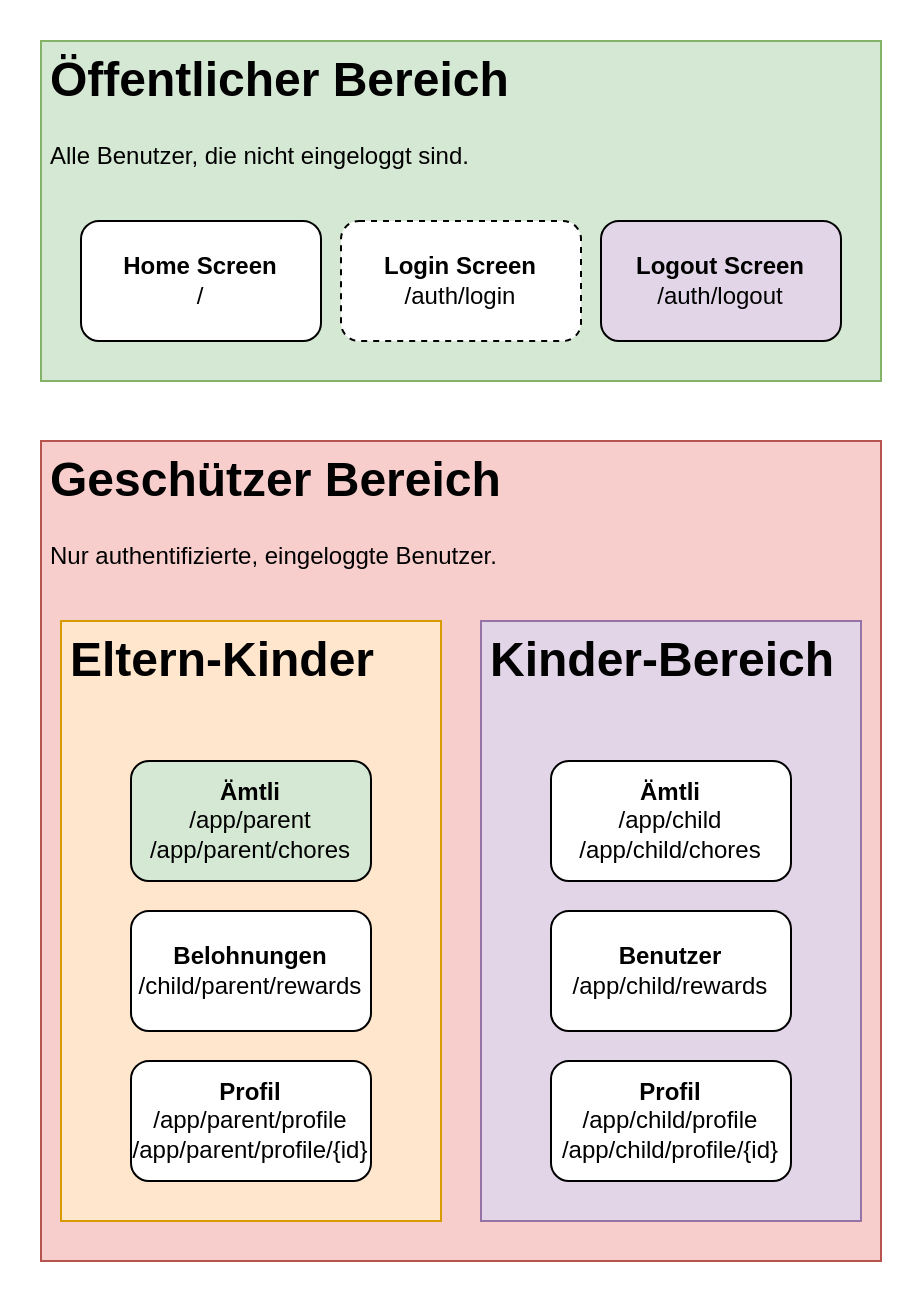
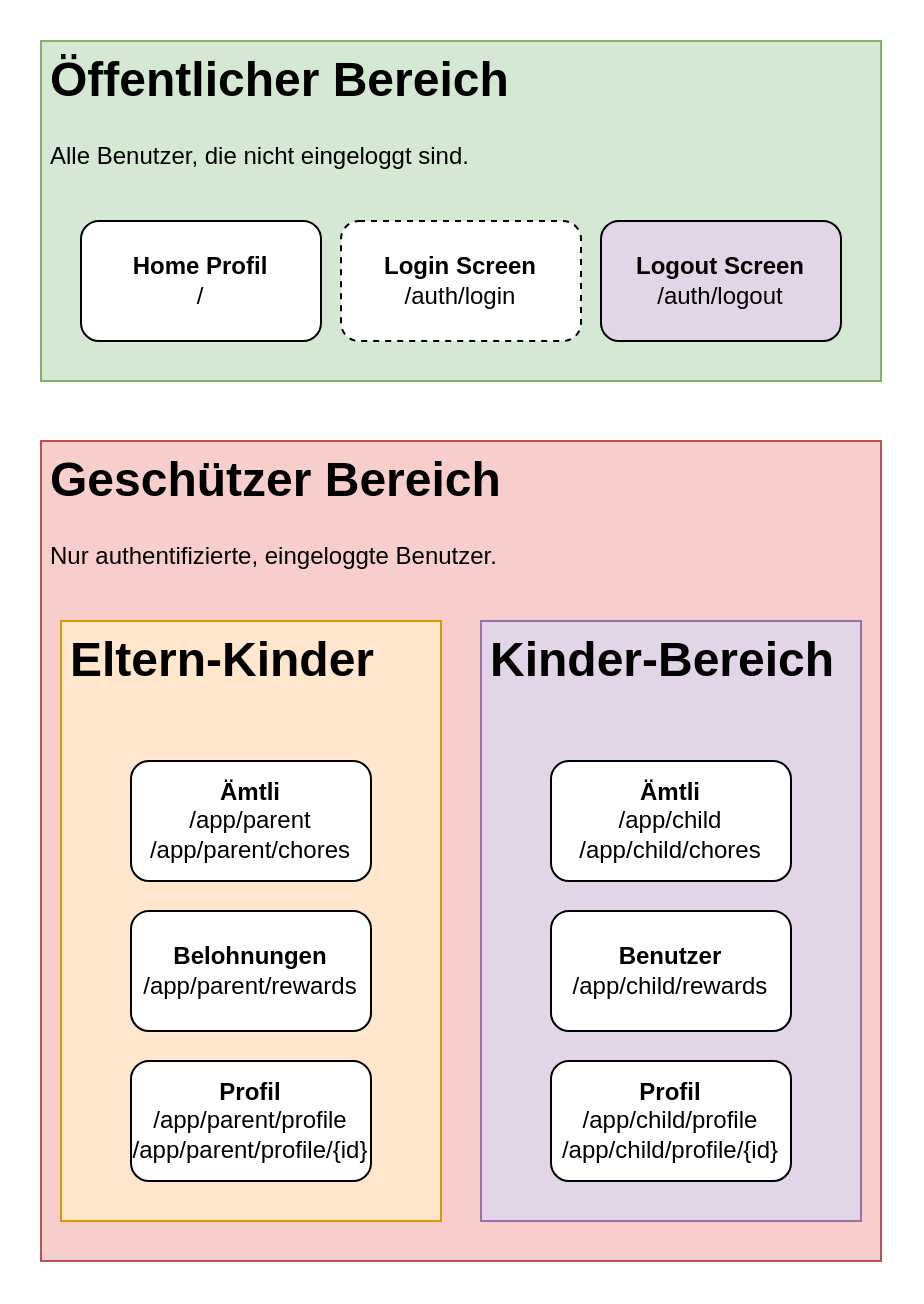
(201, 281) -> (201, 281)
(251, 821) -> (251, 821)
(251, 971) -> (251, 971)
